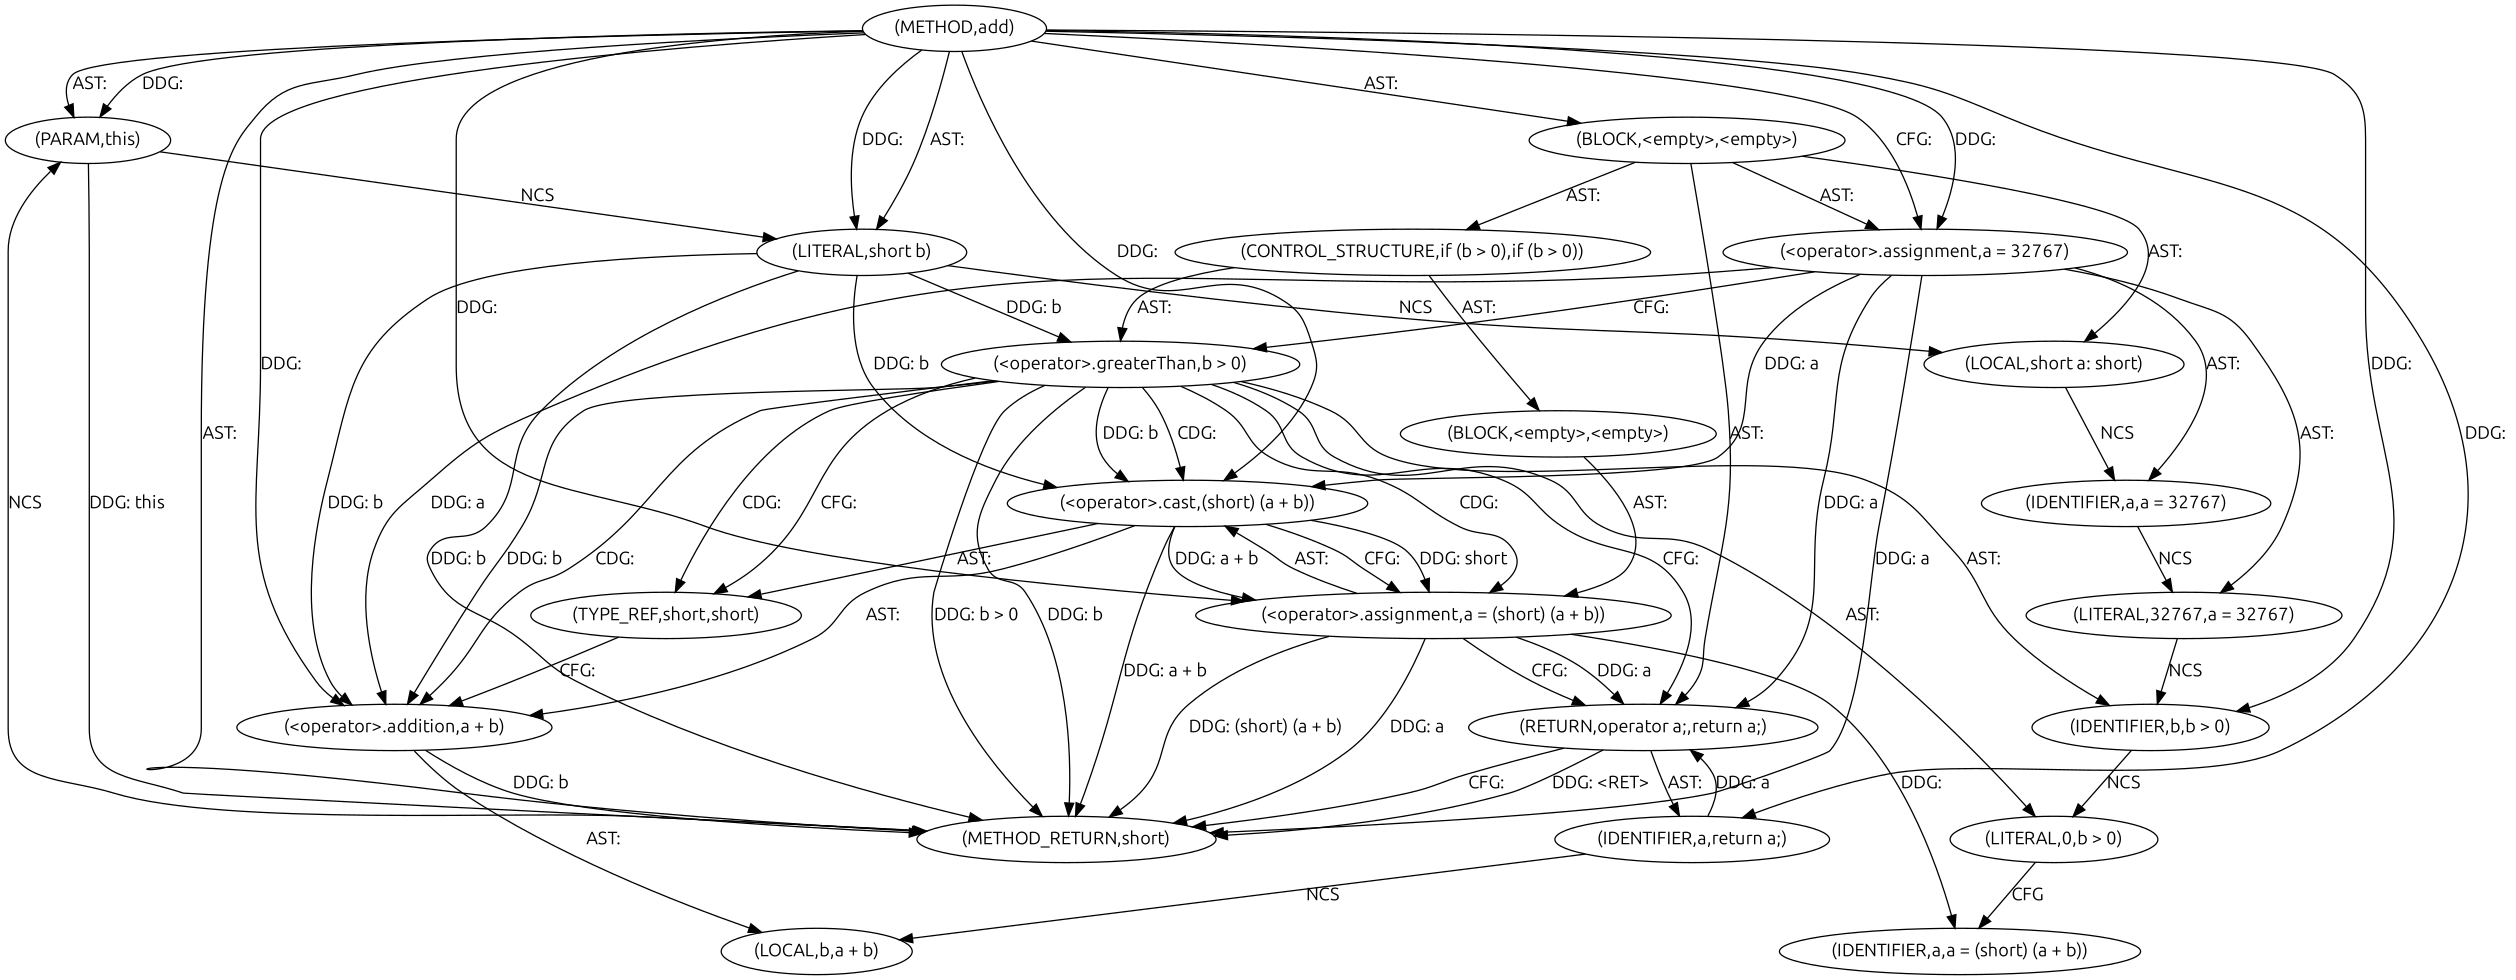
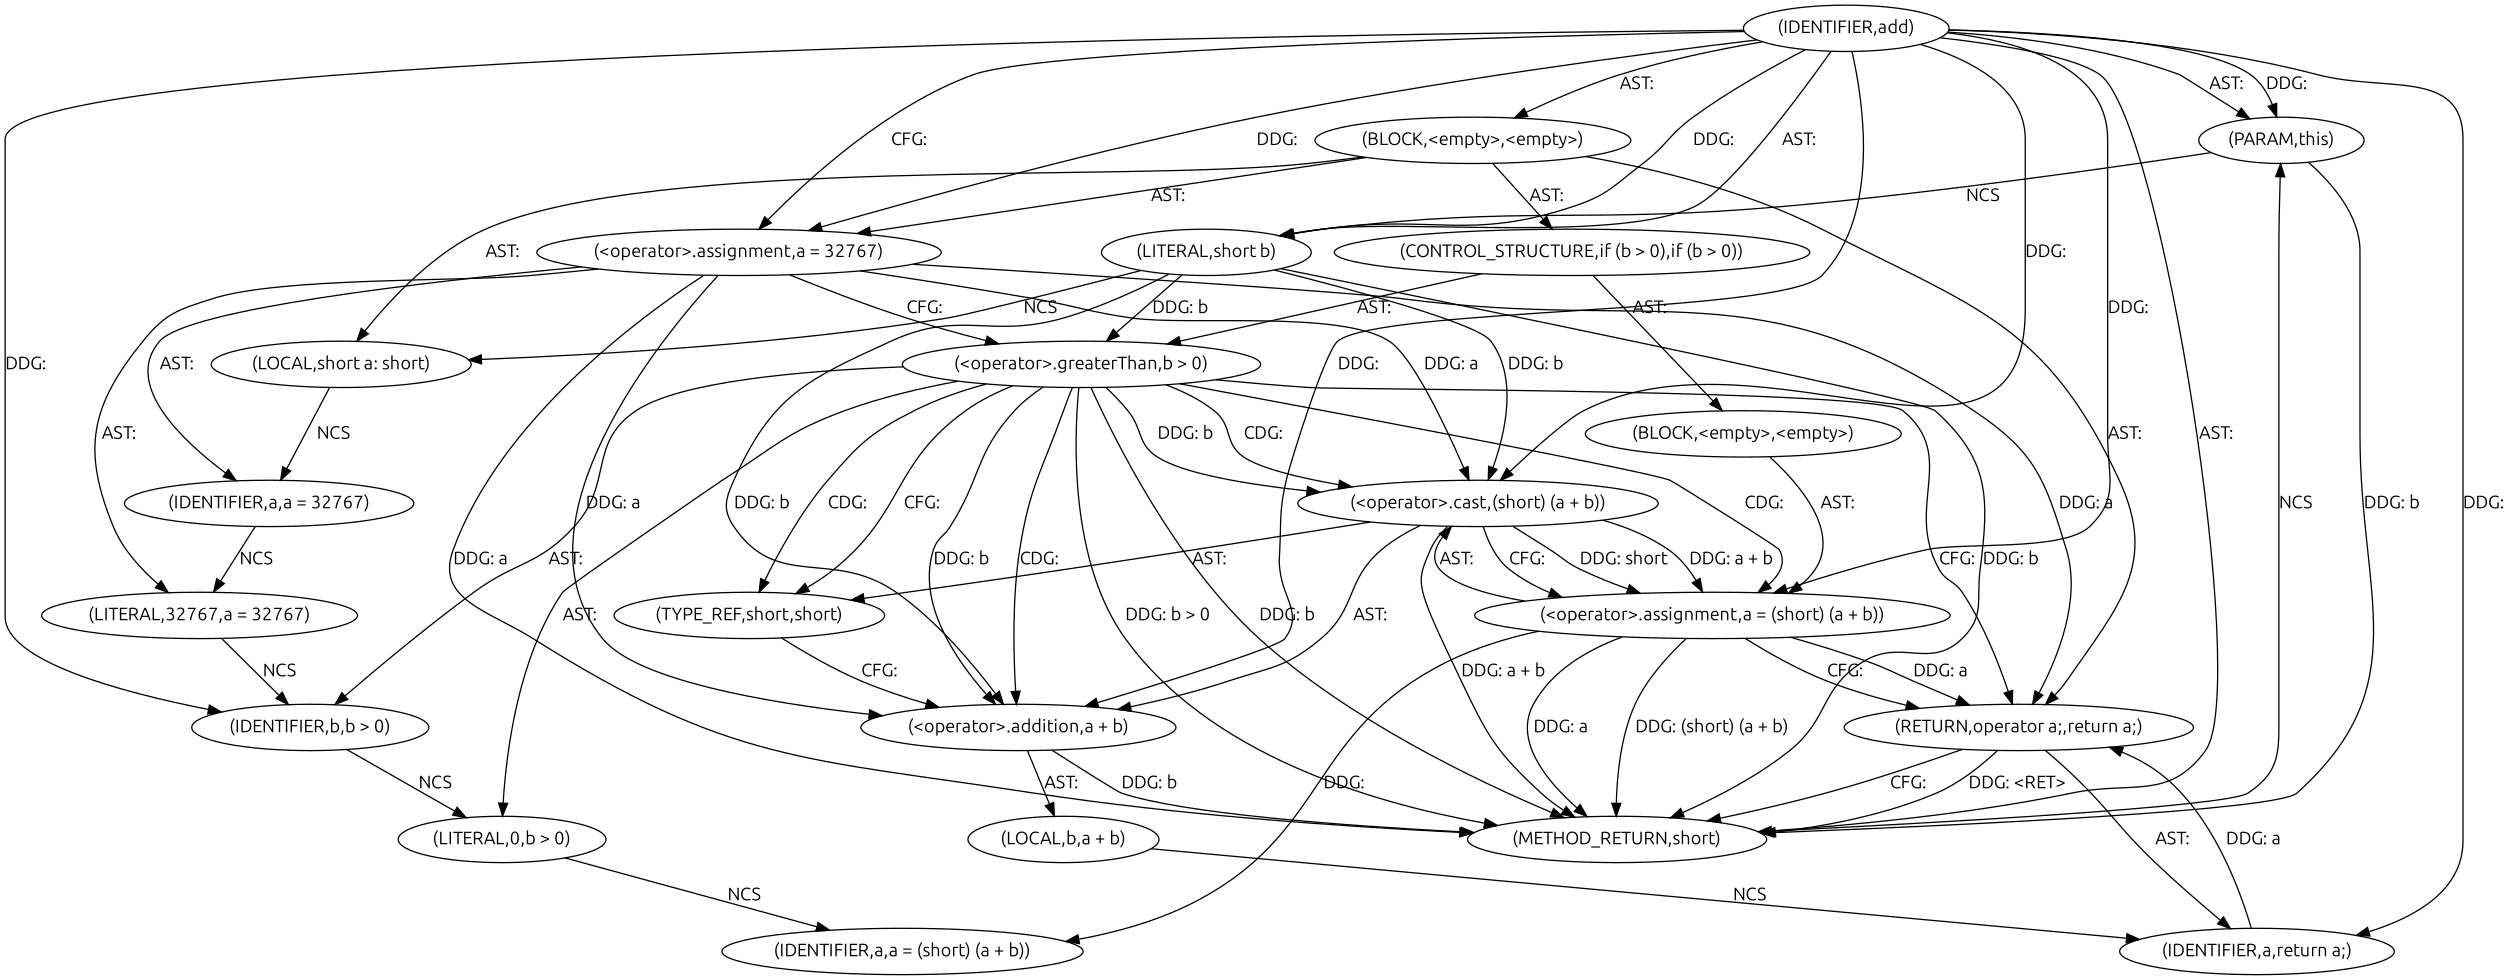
(954, 28) -> (1846, 28)
(127, 503) -> (2392, 503)
(2028, 895) -> (745, 895)
(1249, 896) -> (1639, 894)
